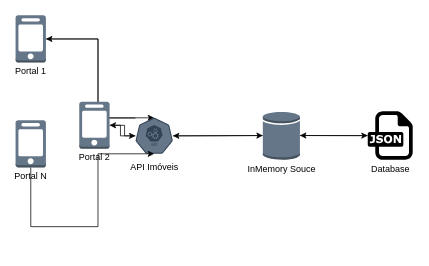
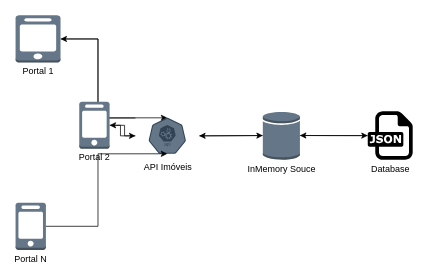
(31, 39) -> (38, 39)
(154, 136) -> (167, 136)
(31, 144) -> (31, 227)
